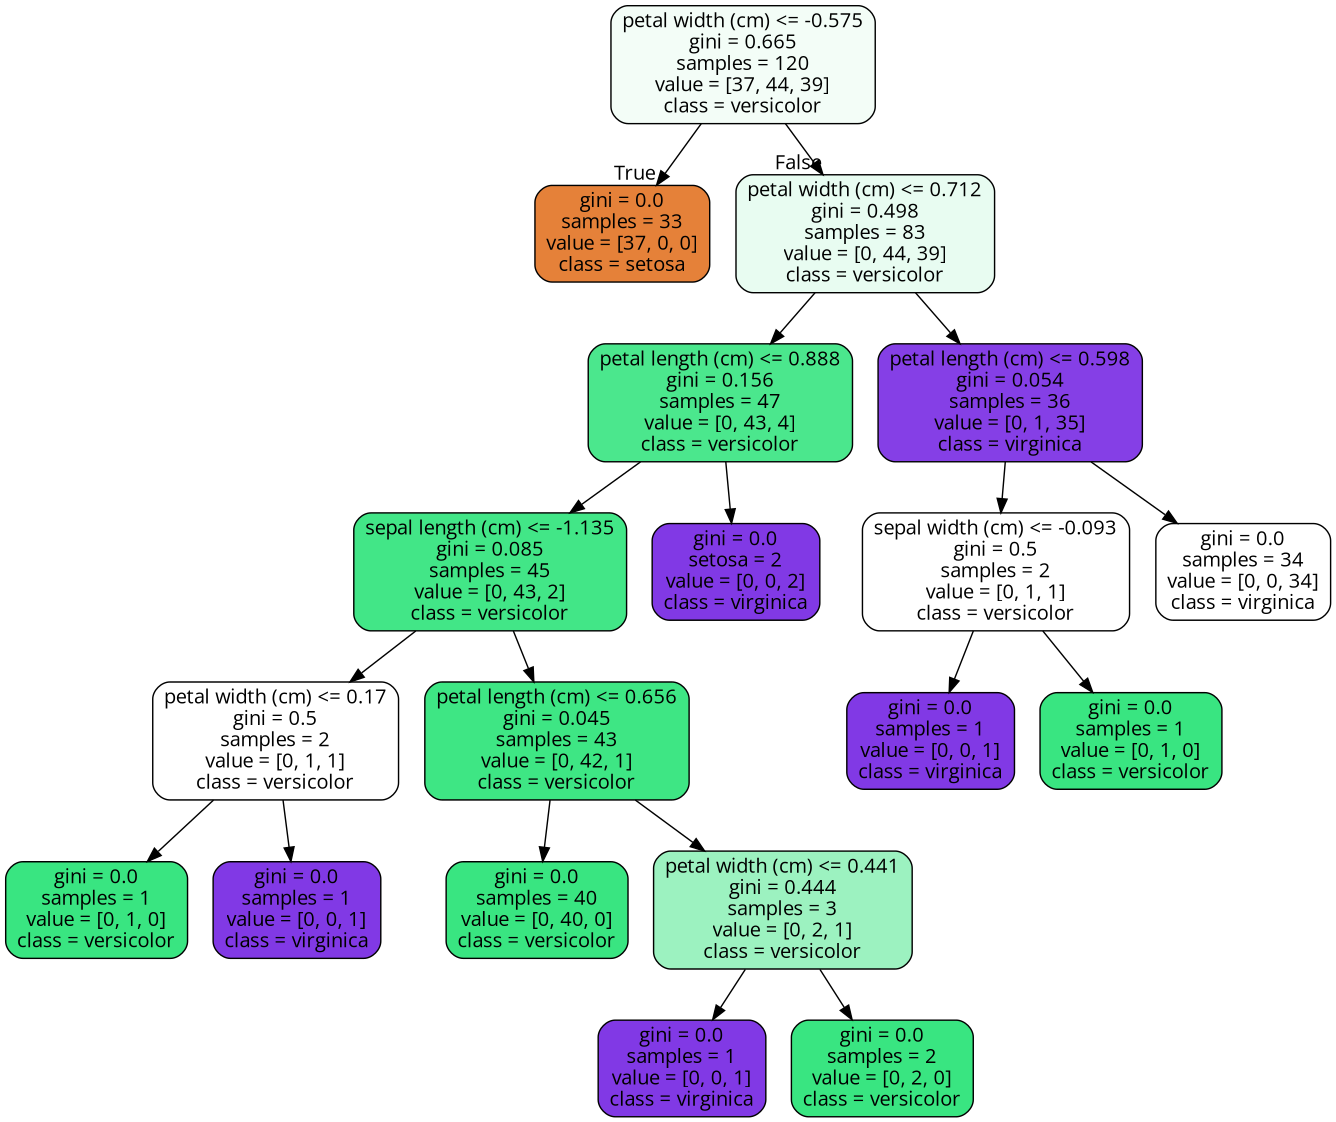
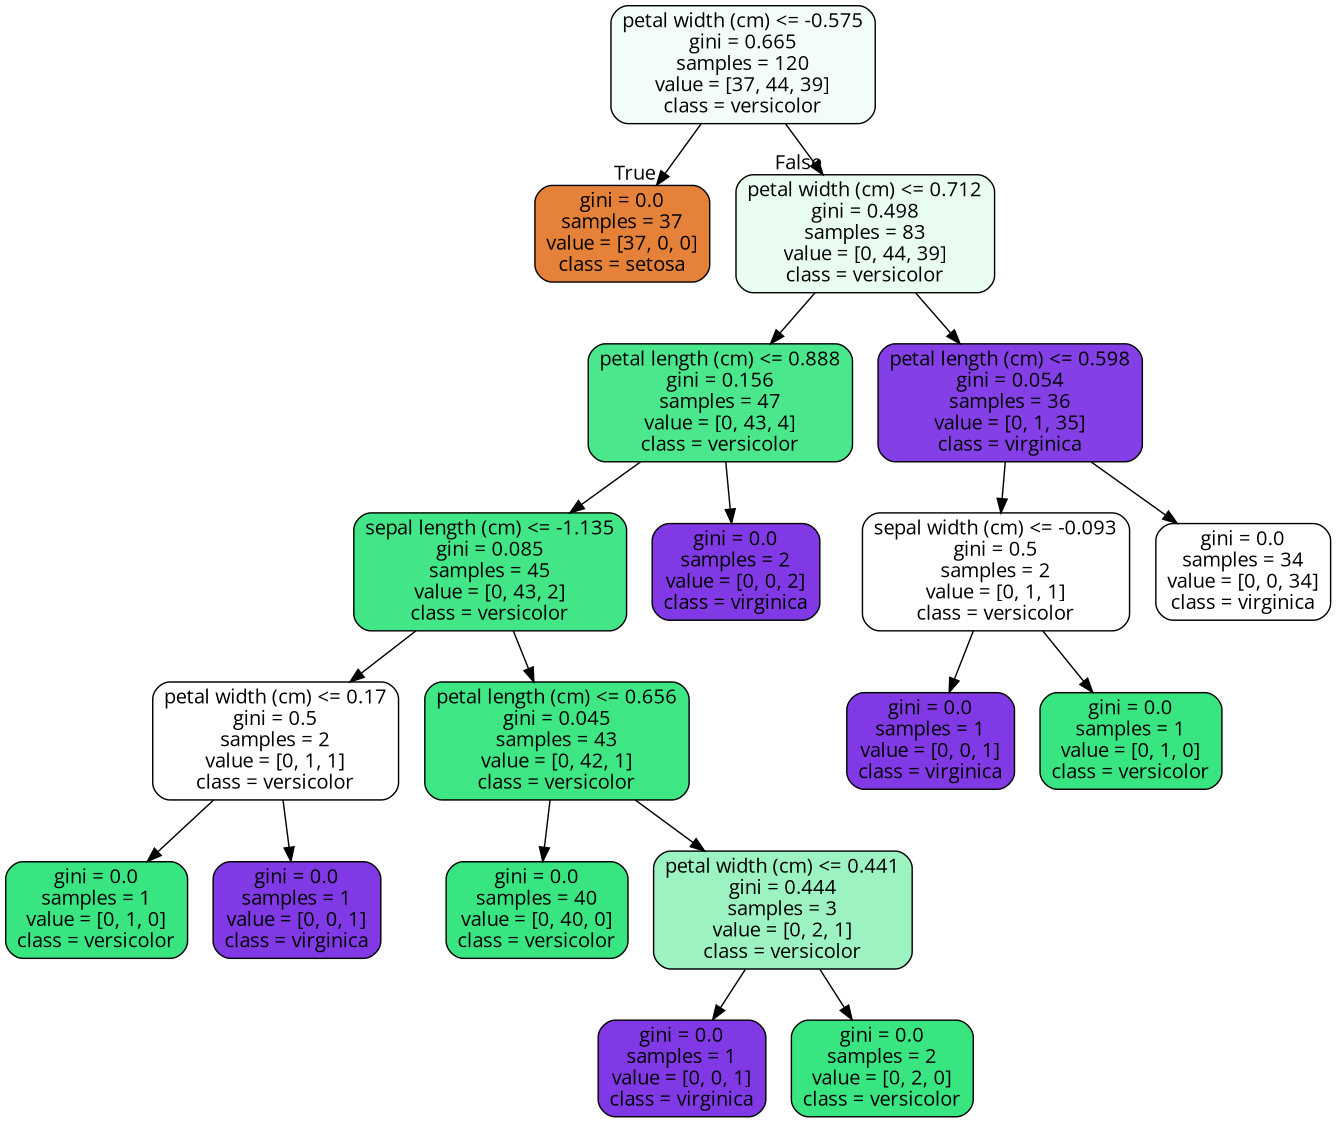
(622, 234) -> (622, 234)
(736, 572) -> (736, 572)
